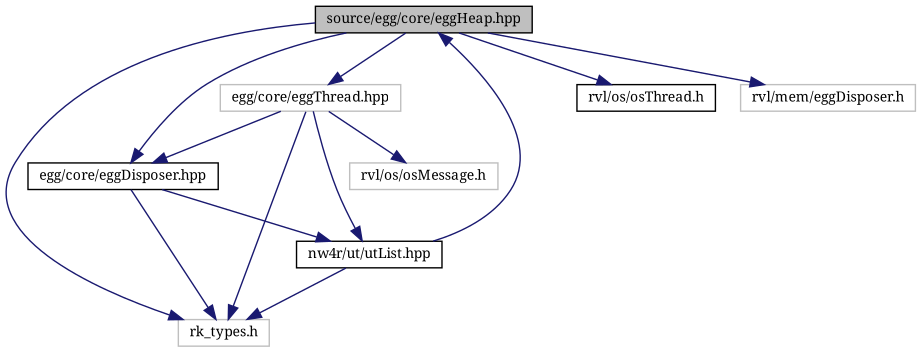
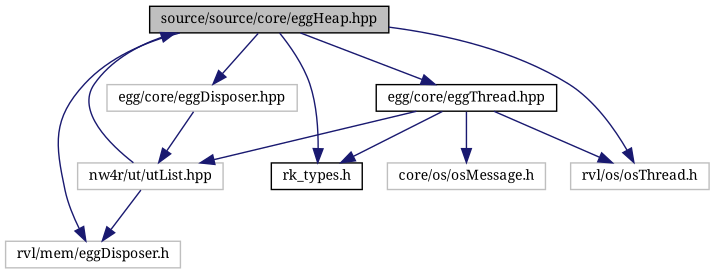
(424, 20) -> (269, 20)
(311, 98) -> (466, 98)
(646, 98) -> (640, 176)
(223, 134) -> (547, 134)
(123, 176) -> (202, 98)
(424, 176) -> (466, 176)
(170, 249) -> none
(369, 255) -> (150, 176)
(303, 290) -> (126, 210)
(224, 333) -> (317, 176)
